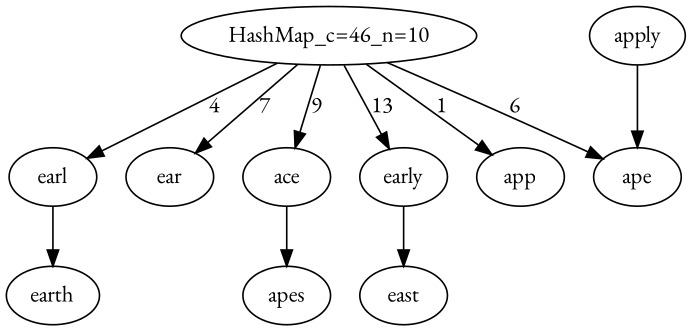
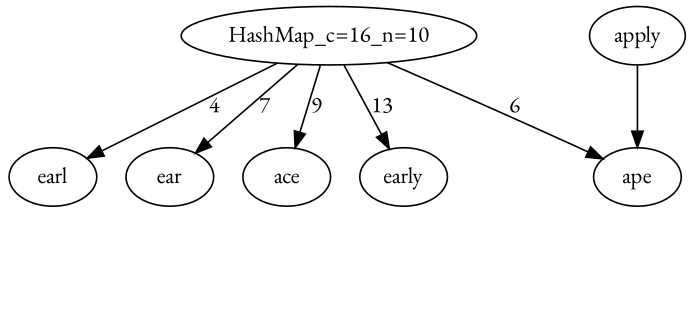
(329, 36) -> (329, 36)
(521, 177) -> none
(53, 295) -> none
(287, 295) -> none
(404, 295) -> none
